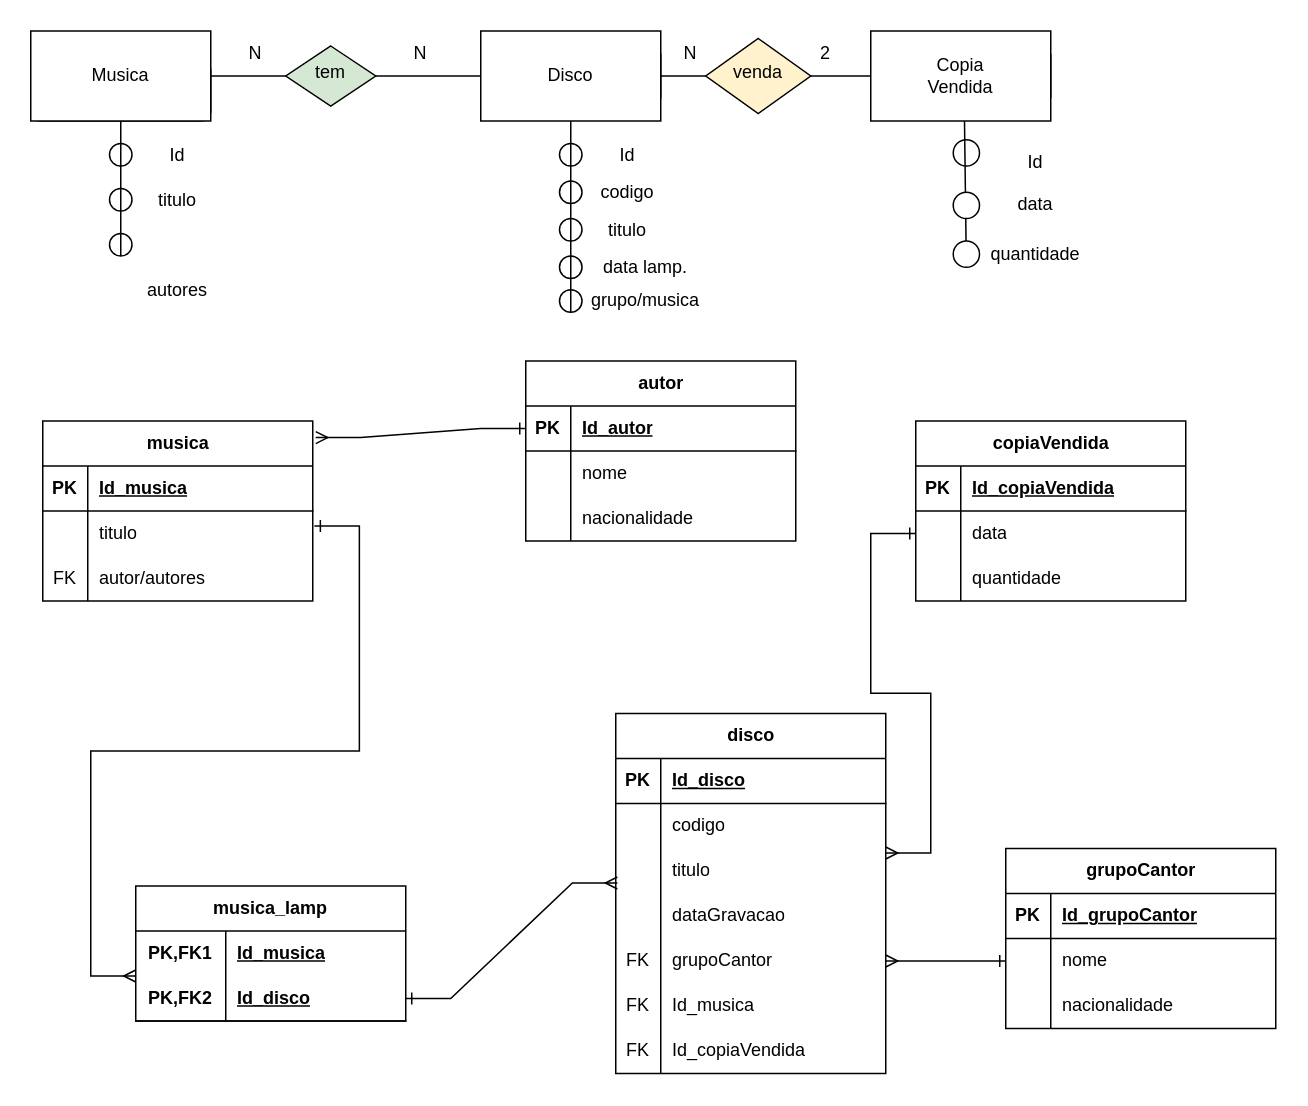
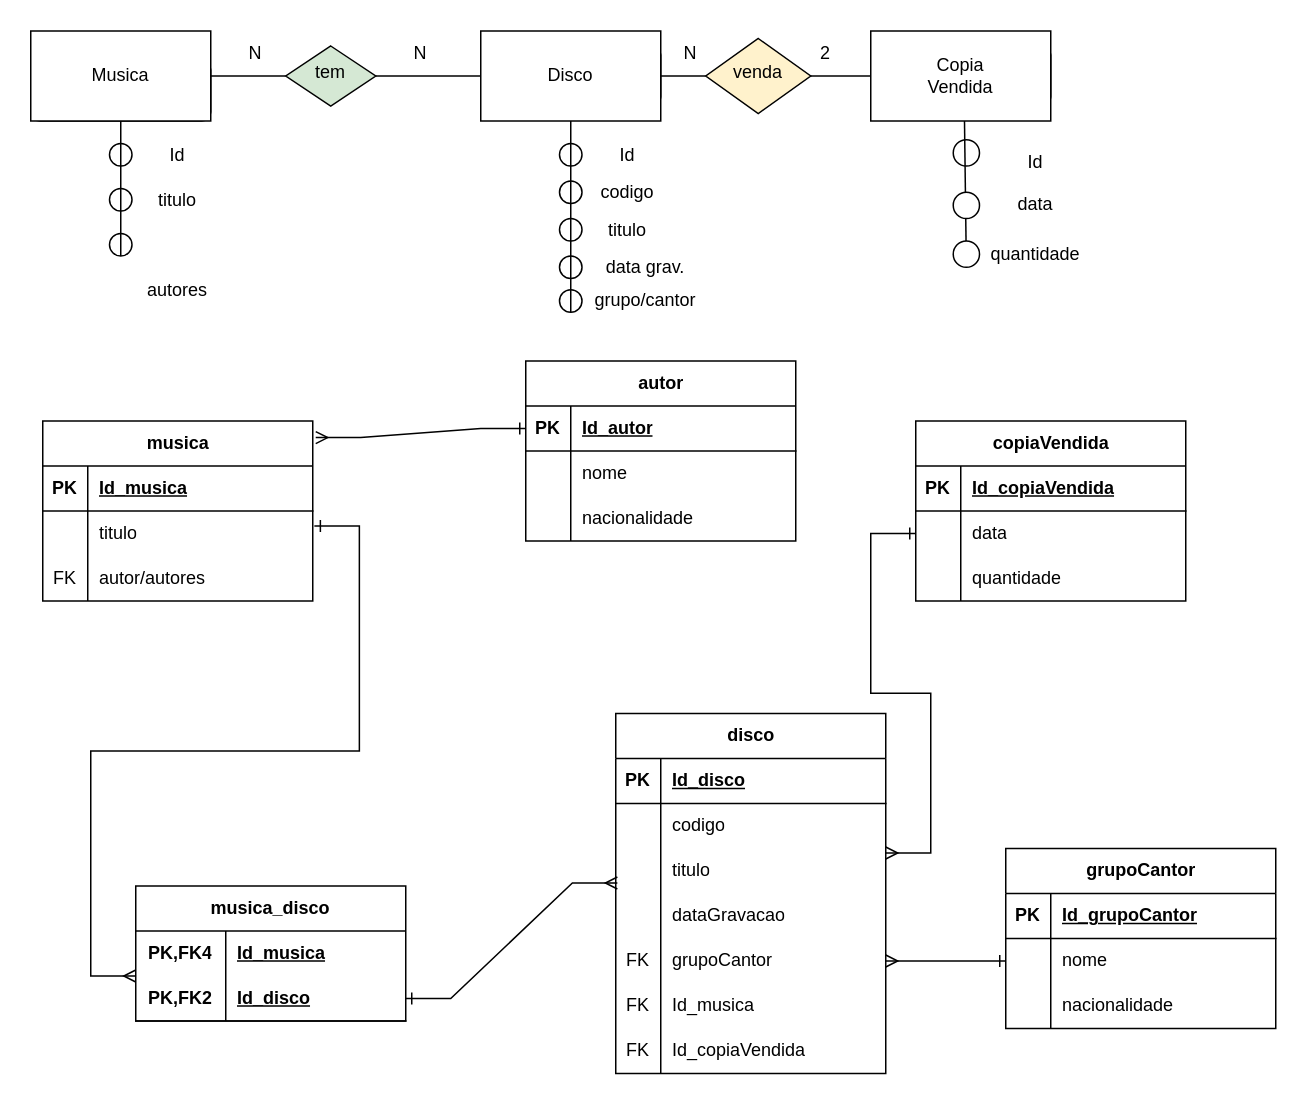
(646, 268) -> (646, 268)
(646, 301) -> (646, 301)
(271, 908) -> (271, 908)
(181, 953) -> (181, 953)
